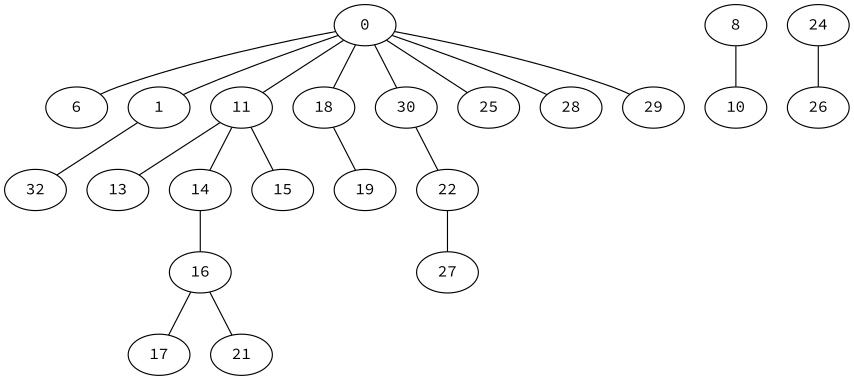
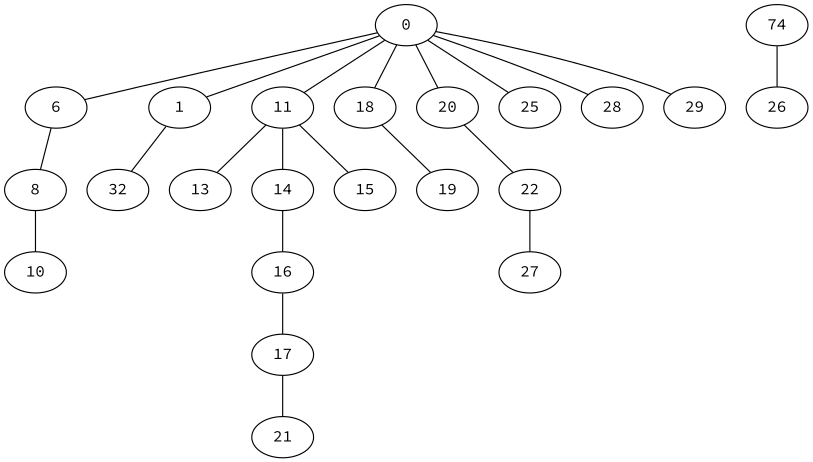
(818, 25) -> (777, 25)
(406, 108) -> (447, 108)
none -> (46, 149)
(221, 314) -> (283, 396)
